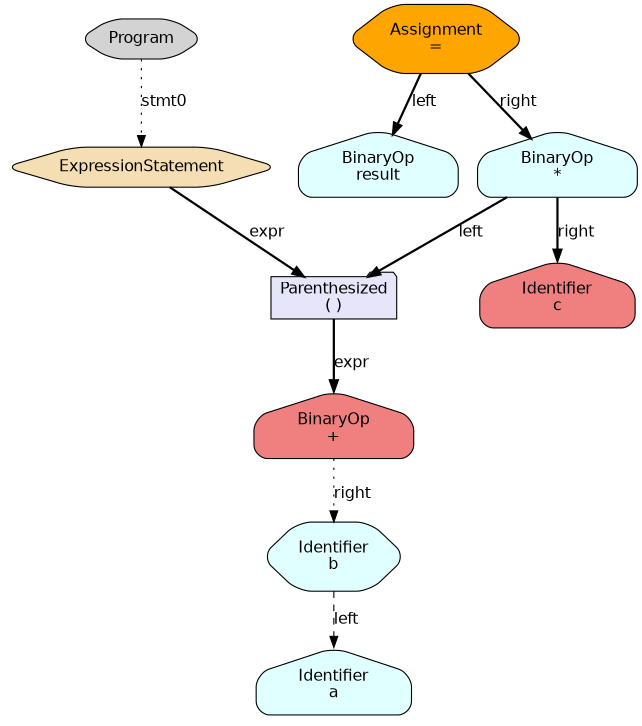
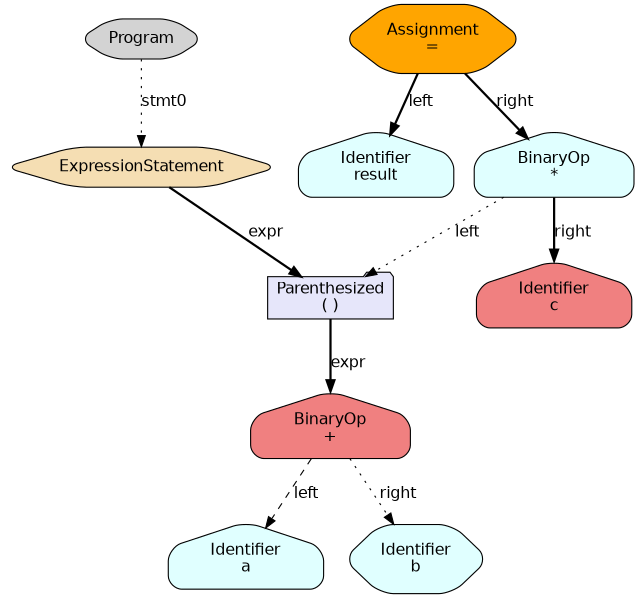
(378, 167) -> (376, 167)
(443, 234) -> (440, 234)
(334, 614) -> (292, 489)
